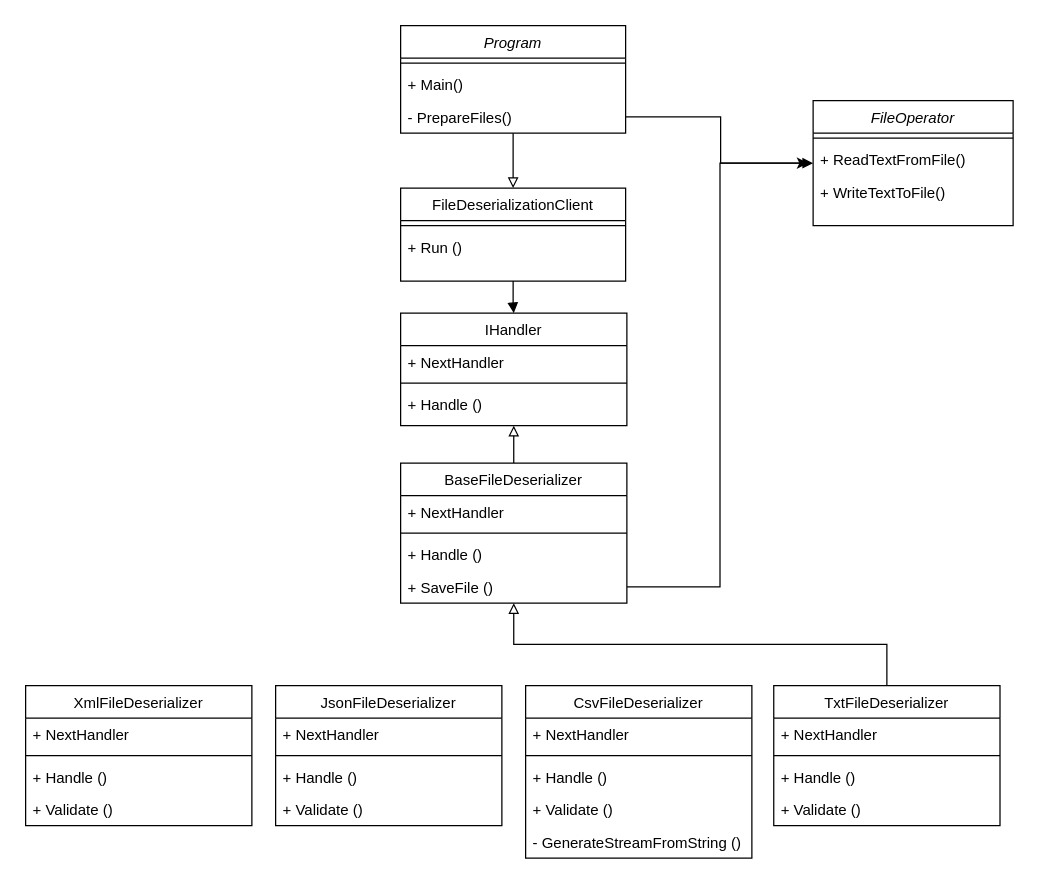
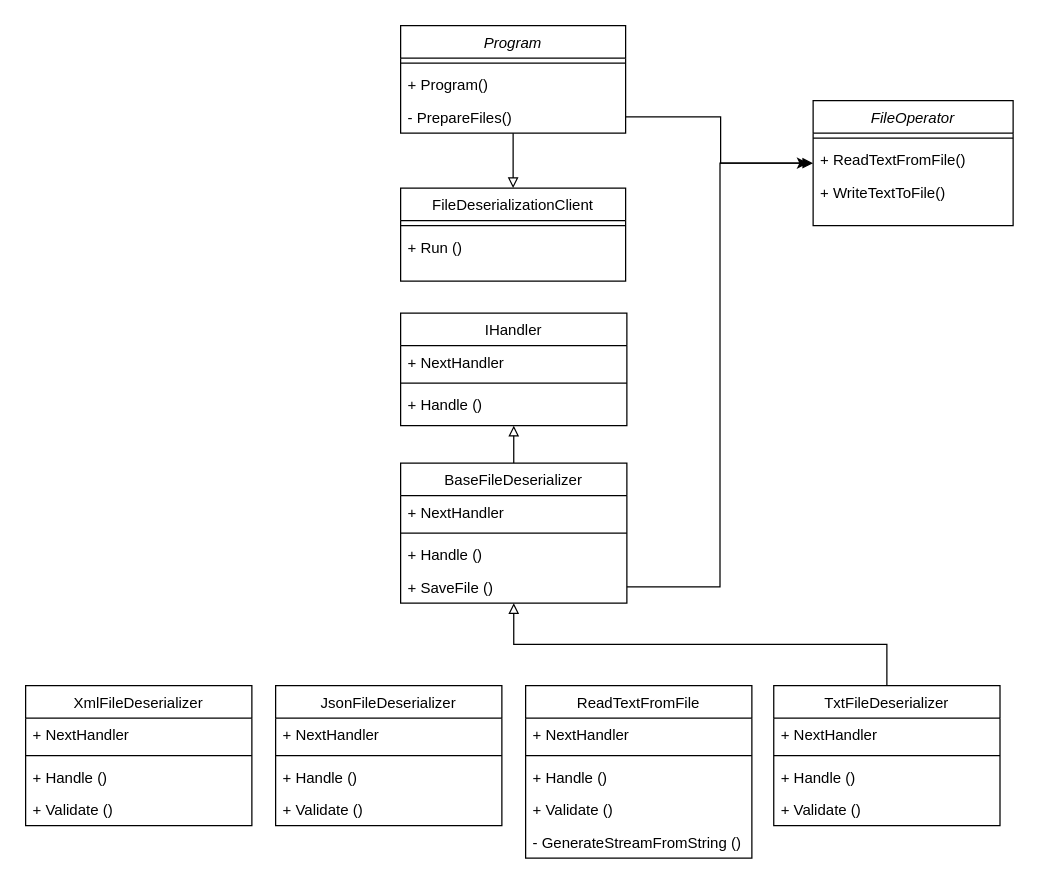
(437, 85) -> (452, 85)
(513, 296) -> none
(638, 703) -> (638, 703)
